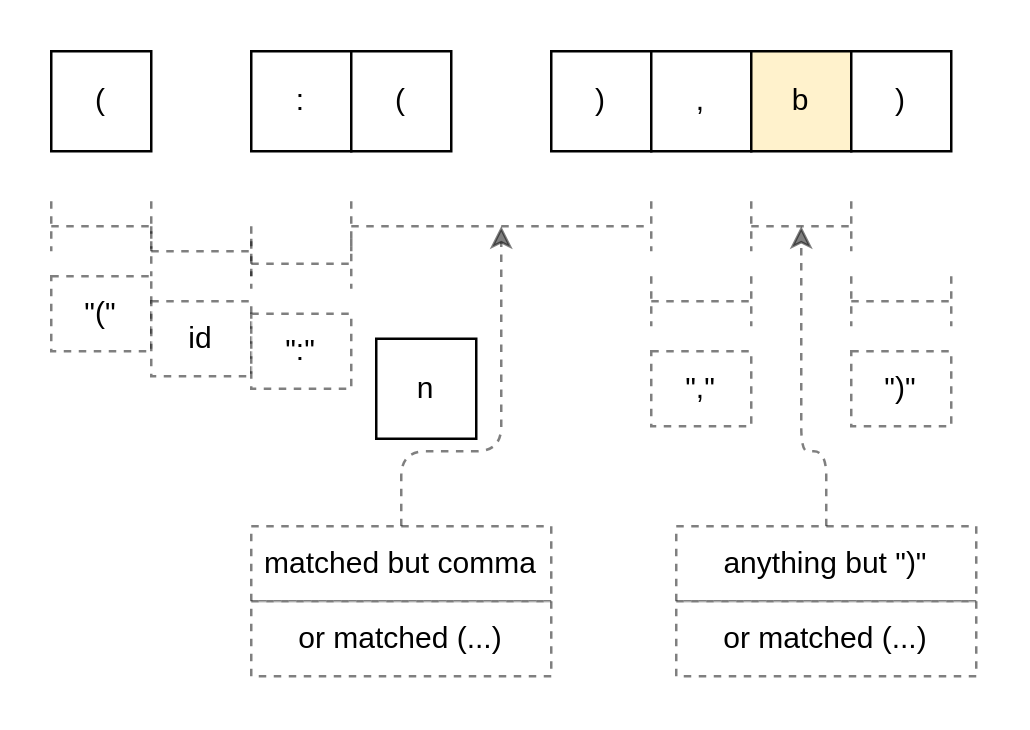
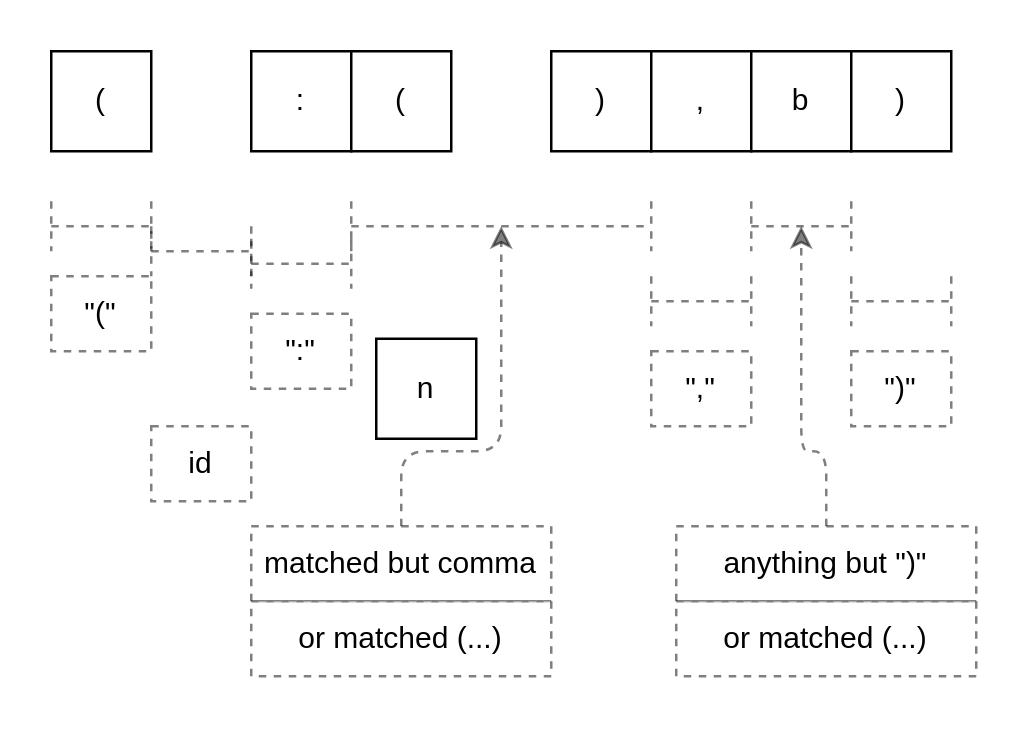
(801, 101) -> (801, 101)
(201, 339) -> (201, 464)
